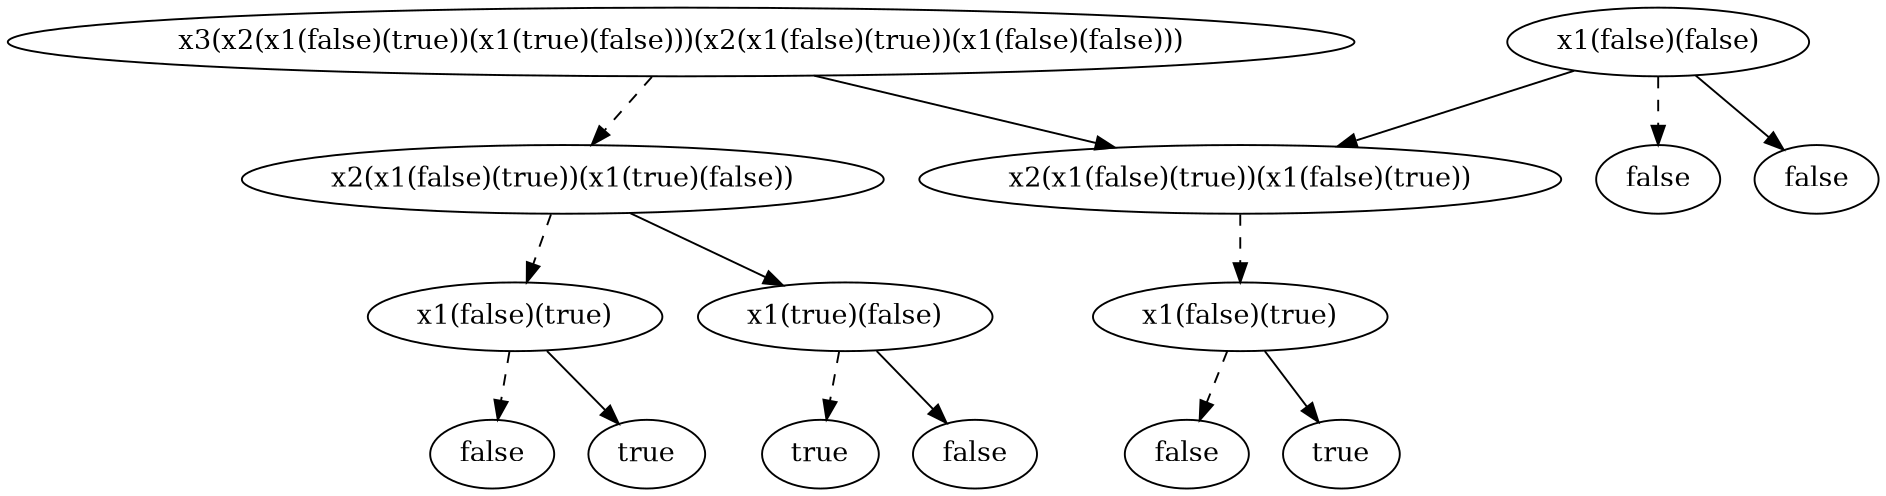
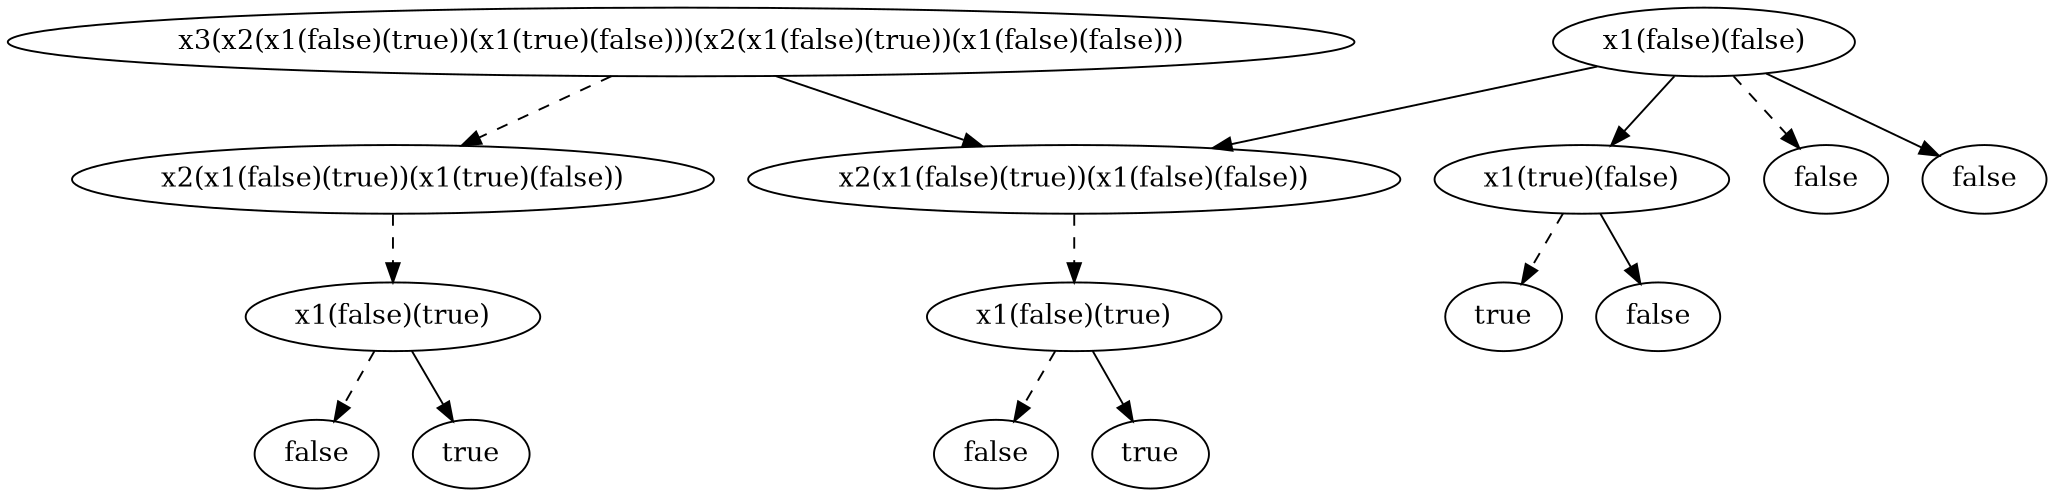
(1240, 179) -> (1074, 179)
(698, 245) -> (1649, 104)
